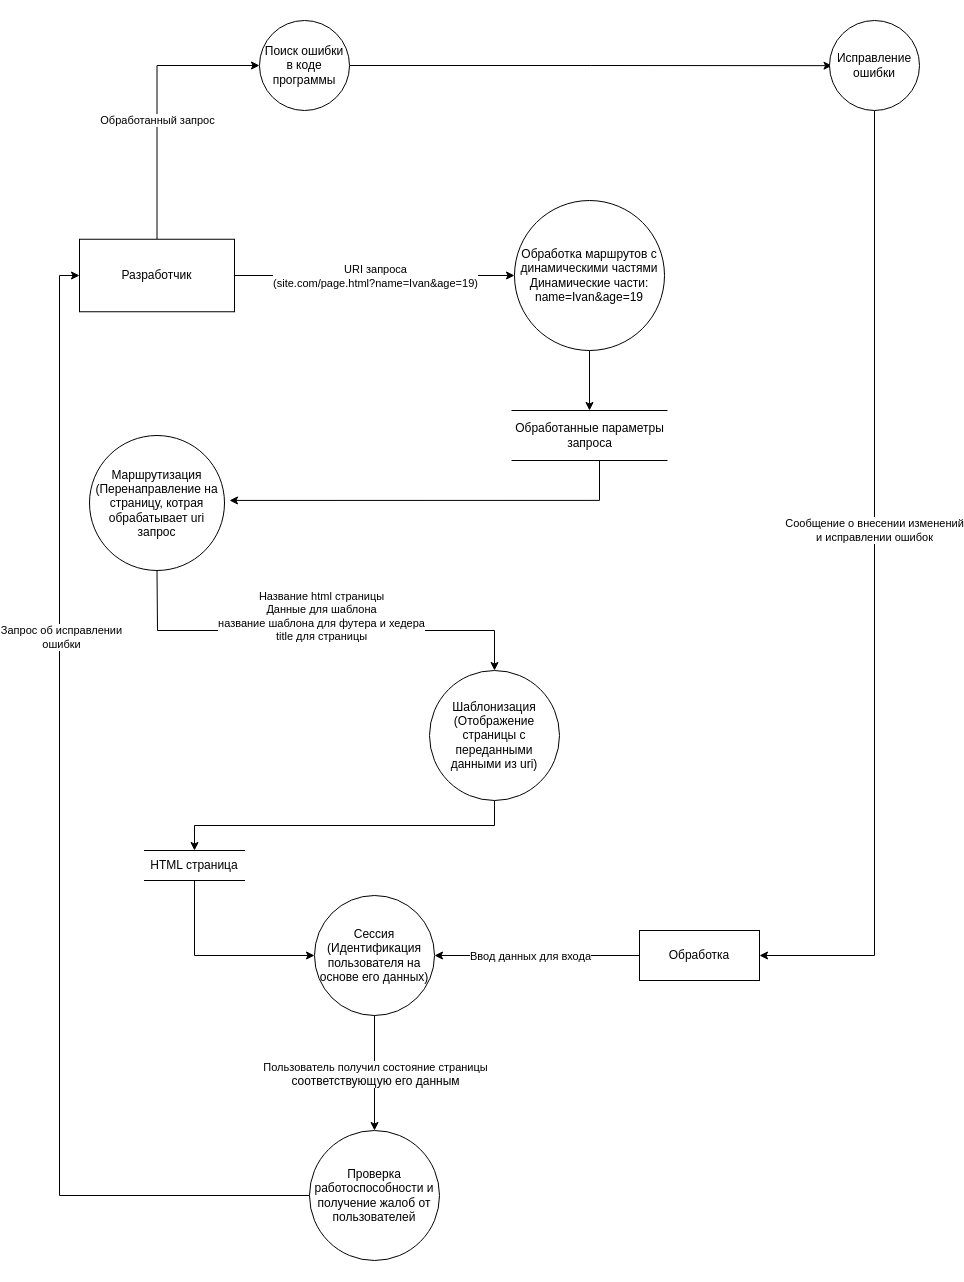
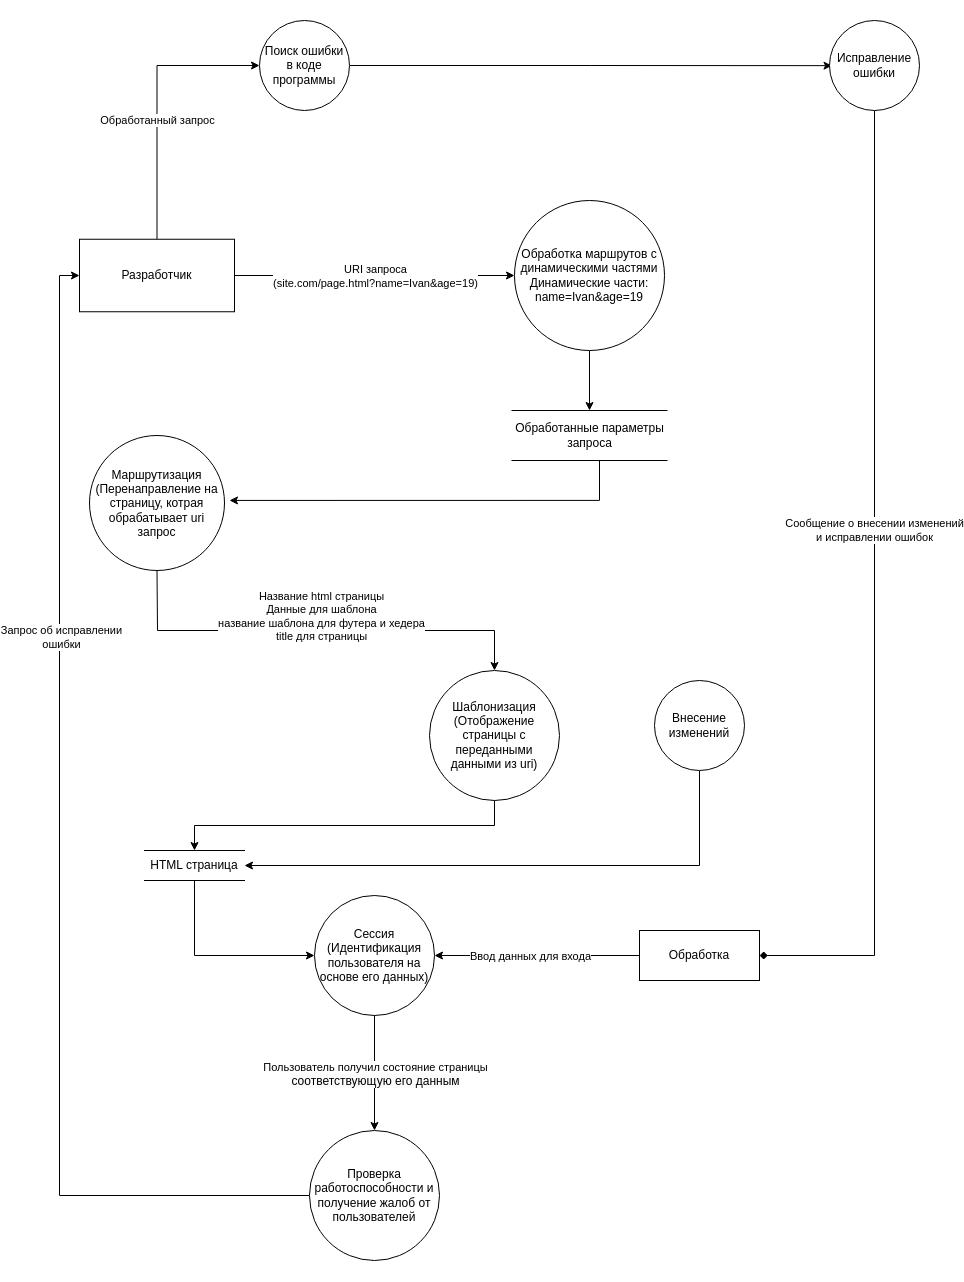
none -> (700, 726)
none -> (523, 866)
(768, 956) -> (768, 956)
